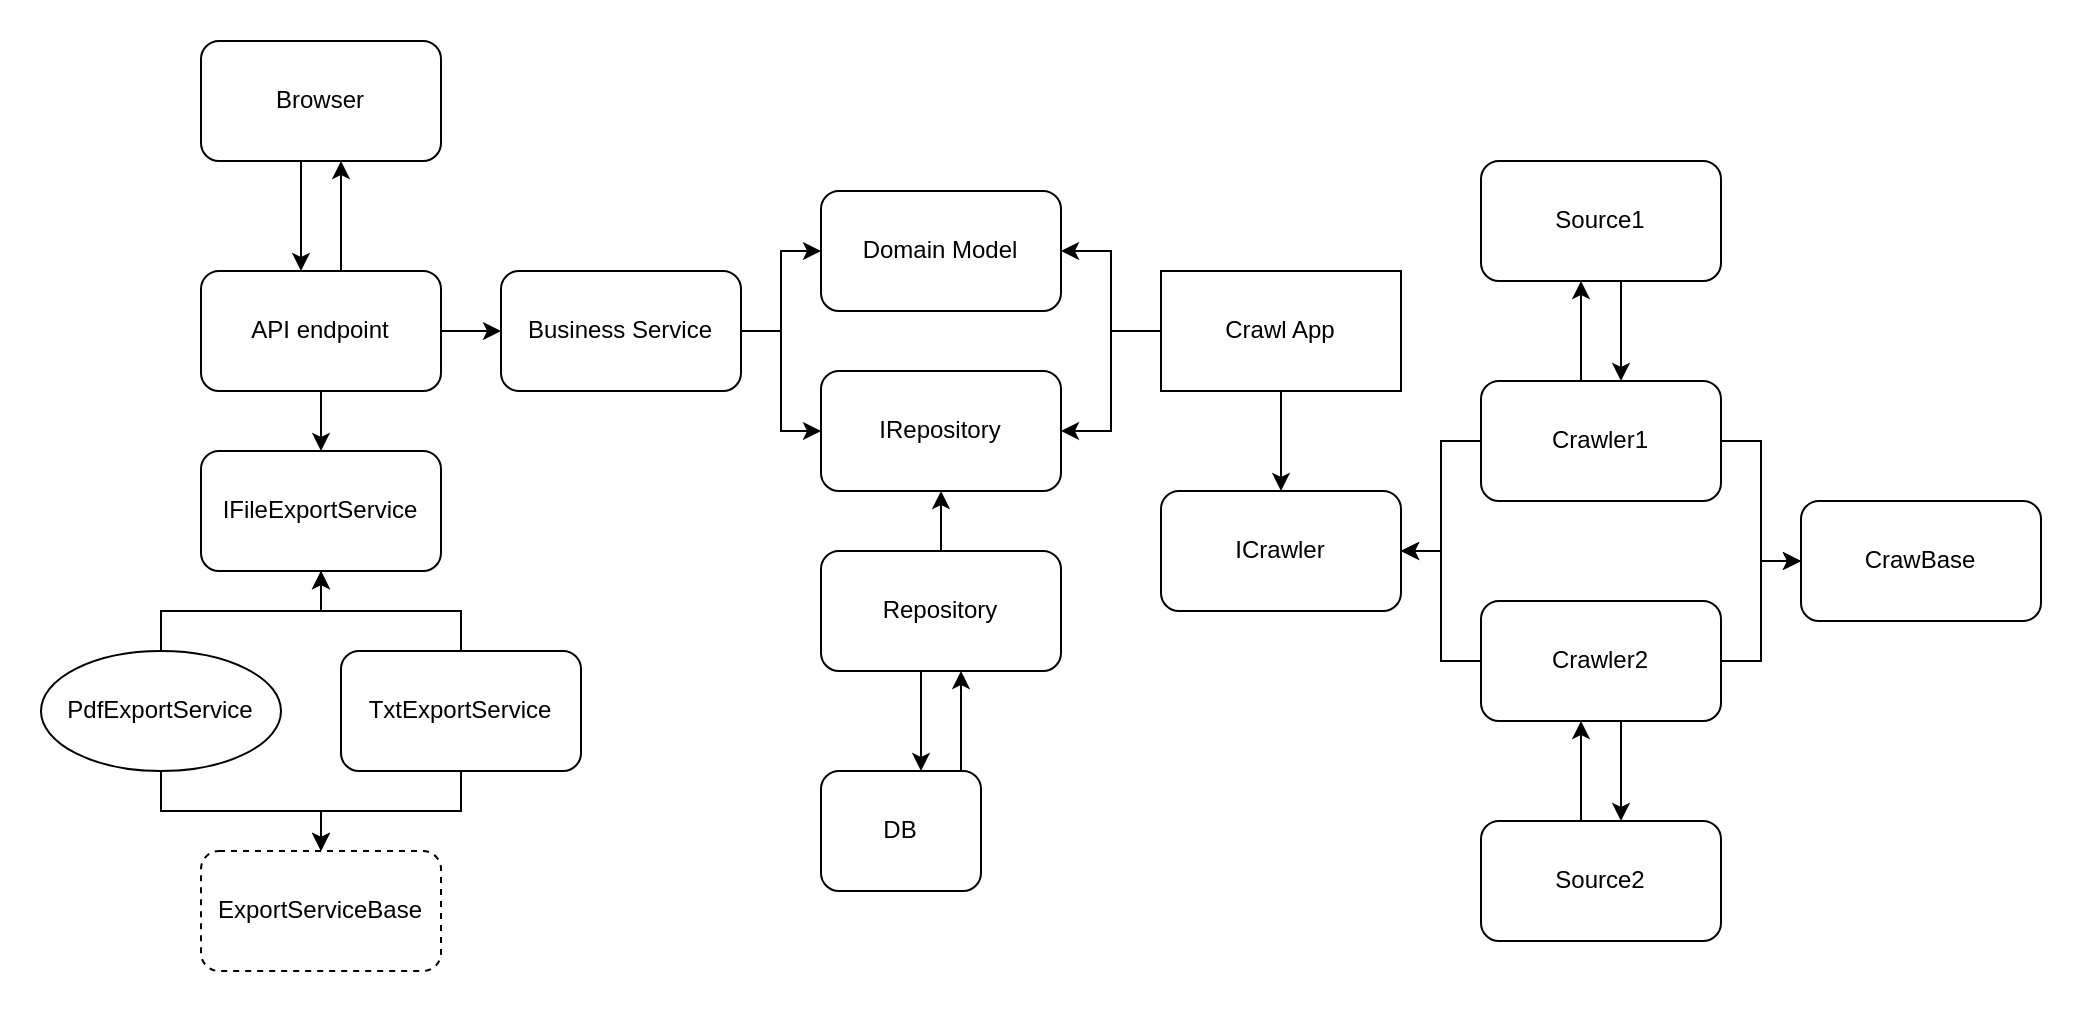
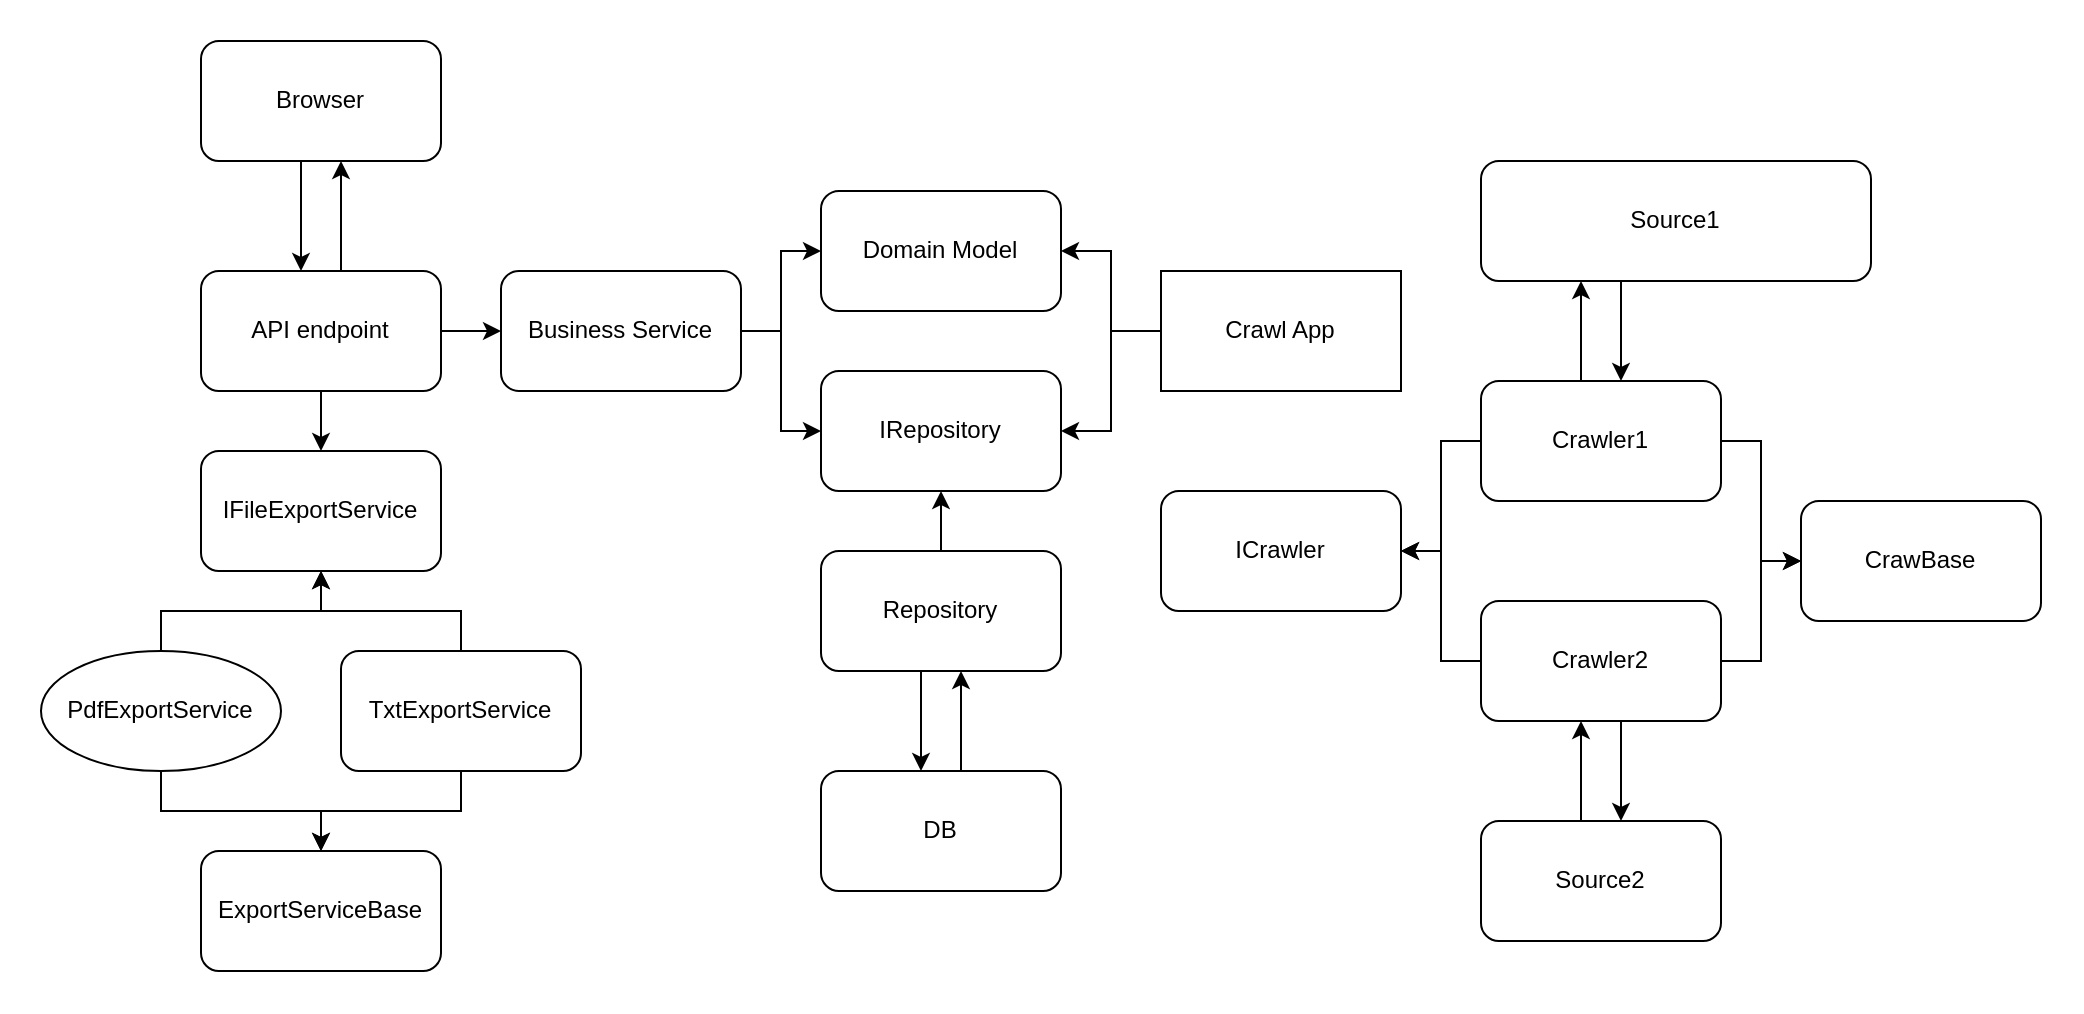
(1601, 221) -> (1676, 221)
(1281, 434) -> none
(901, 831) -> (941, 831)
(321, 911) -> (321, 911)
